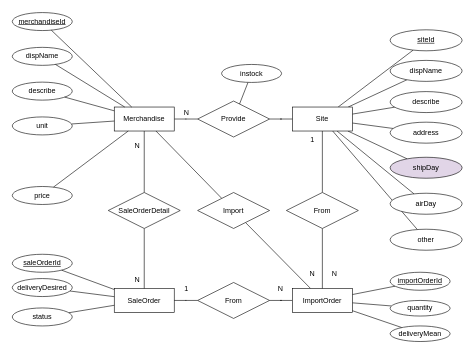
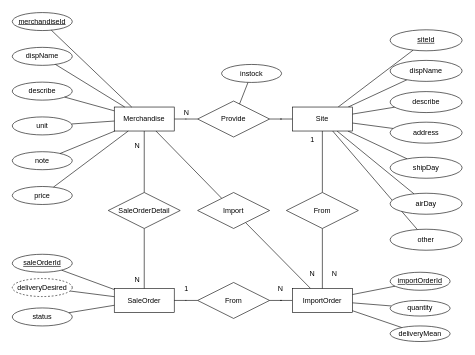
none -> (87, 142)
none -> (42, 161)
(426, 168) -> (426, 168)
(42, 287) -> (42, 287)
